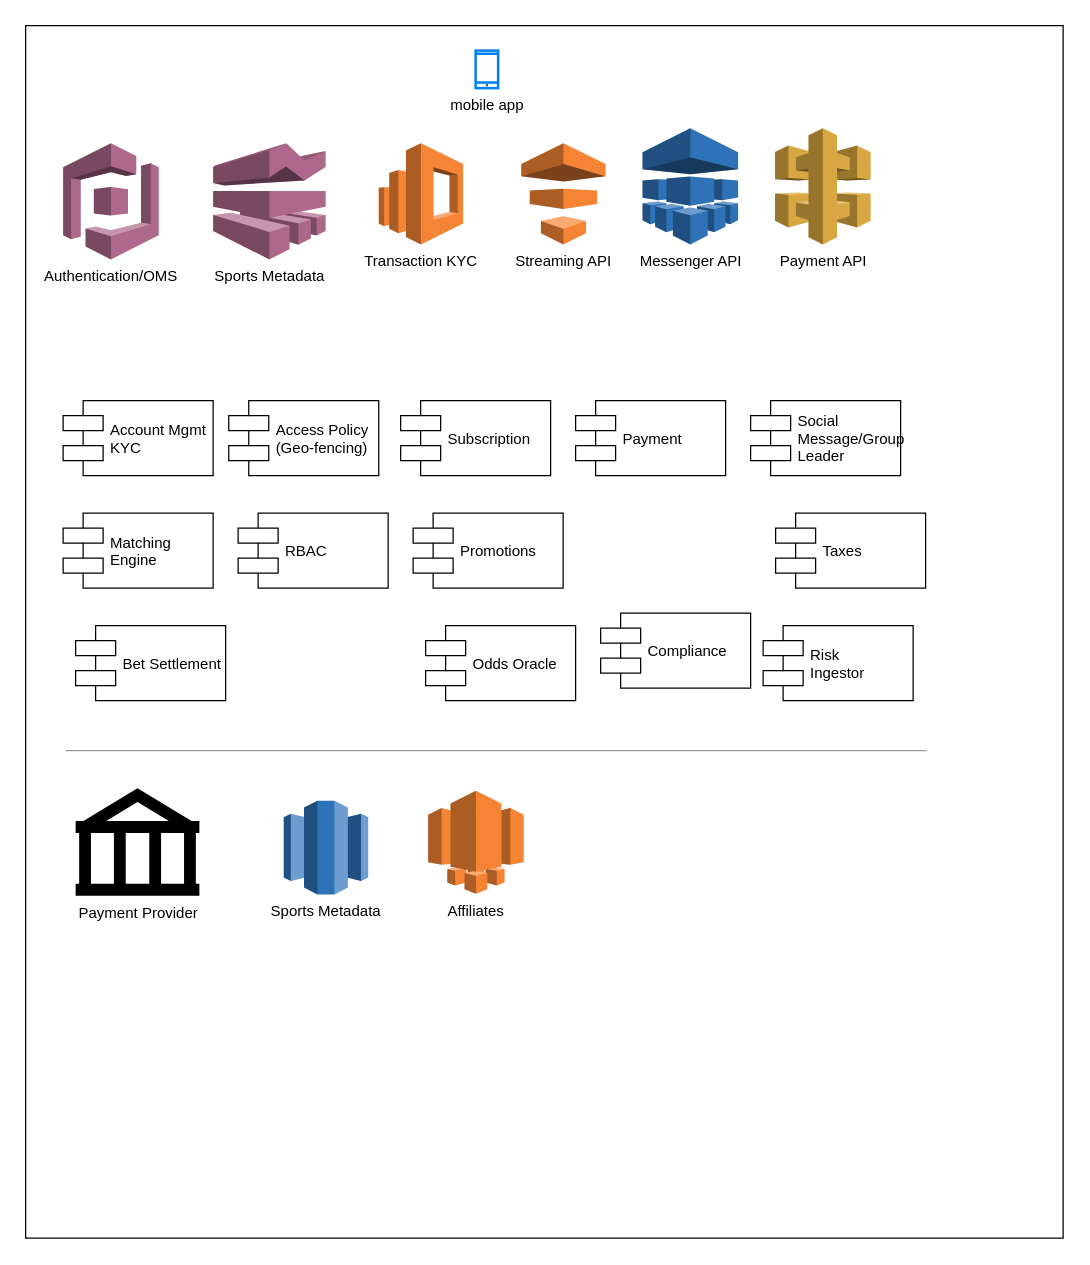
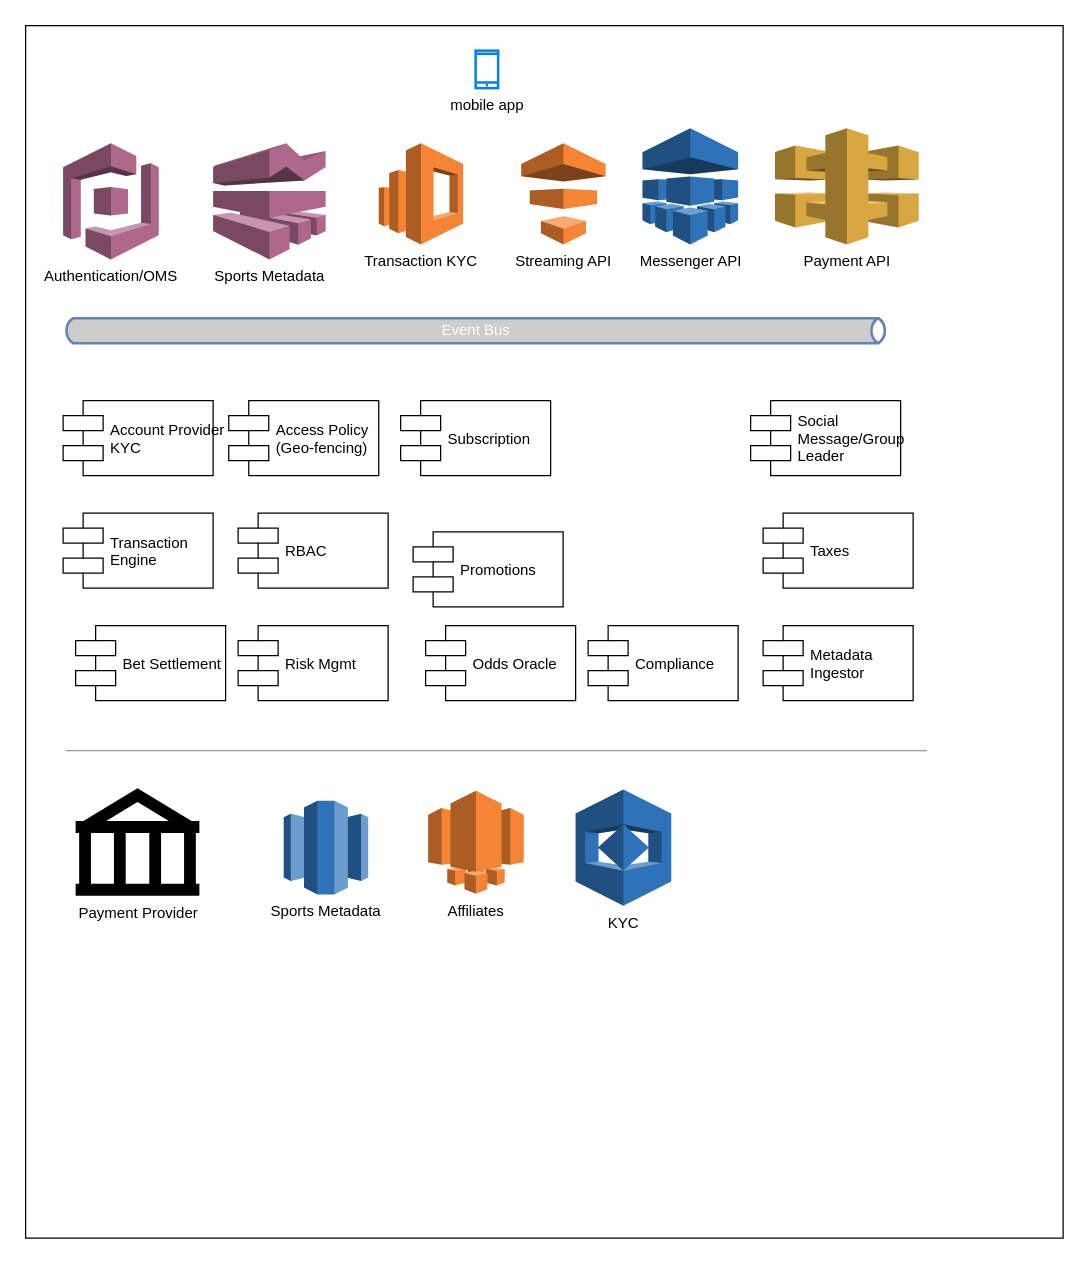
(823, 186) -> (847, 186)
none -> (476, 331)
(158, 430) -> (173, 430)
(651, 438) -> none
(142, 543) -> (154, 543)
(488, 551) -> (488, 569)
(851, 551) -> (838, 551)
(676, 651) -> (663, 663)
(825, 655) -> (844, 655)
none -> (313, 663)
none -> (623, 848)
